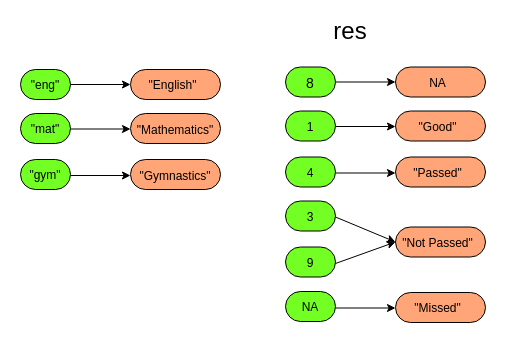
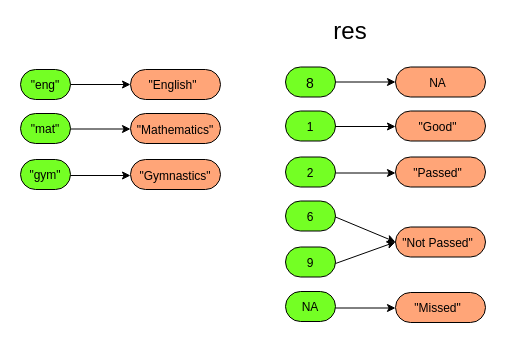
(311, 174) -> (311, 174)
(311, 218) -> (311, 218)
